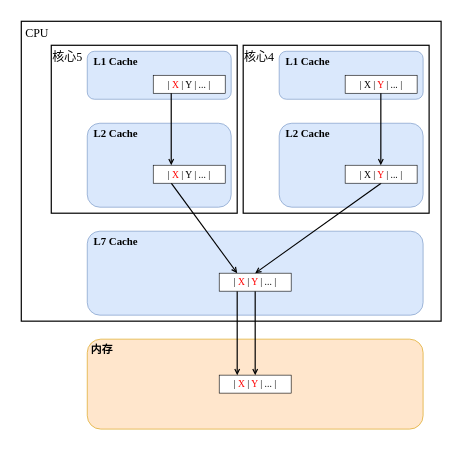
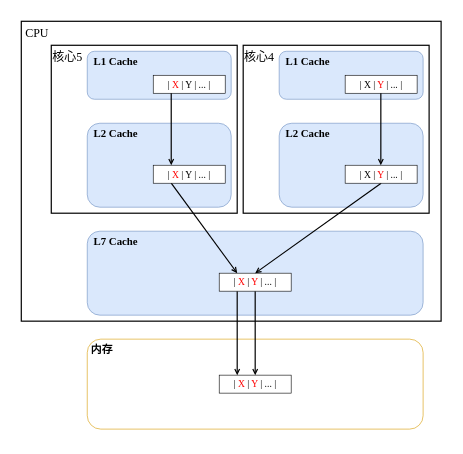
(96, 348) -> (96, 348)
